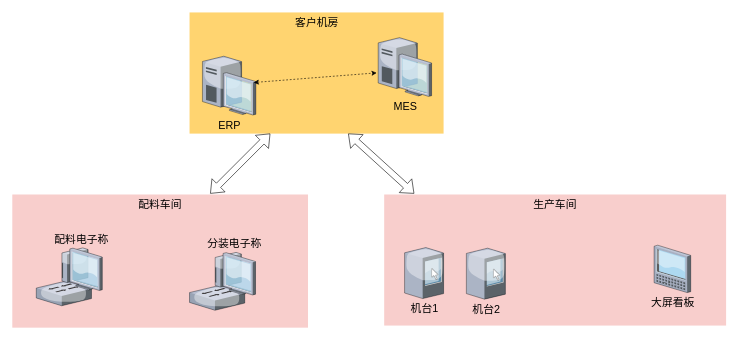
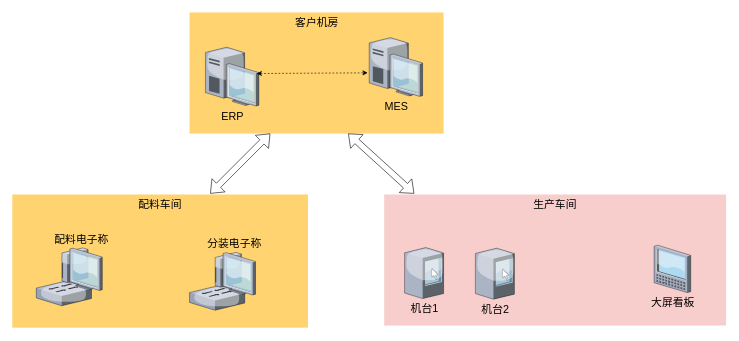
(405, 67) -> (396, 67)
(229, 86) -> (232, 77)
(160, 261) -> (160, 261)
(486, 274) -> (495, 274)
